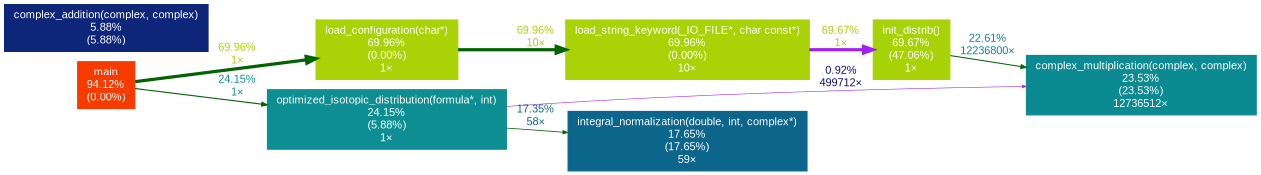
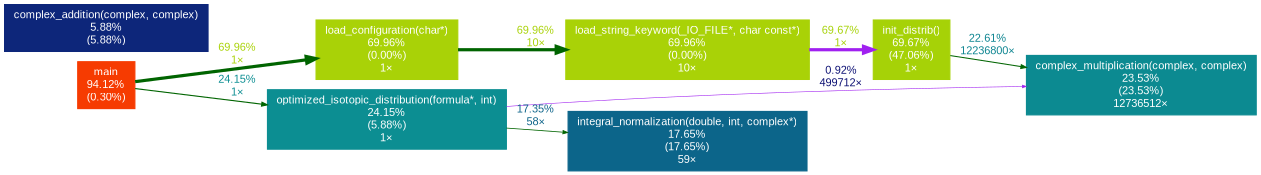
(106, 85) -> (106, 85)
